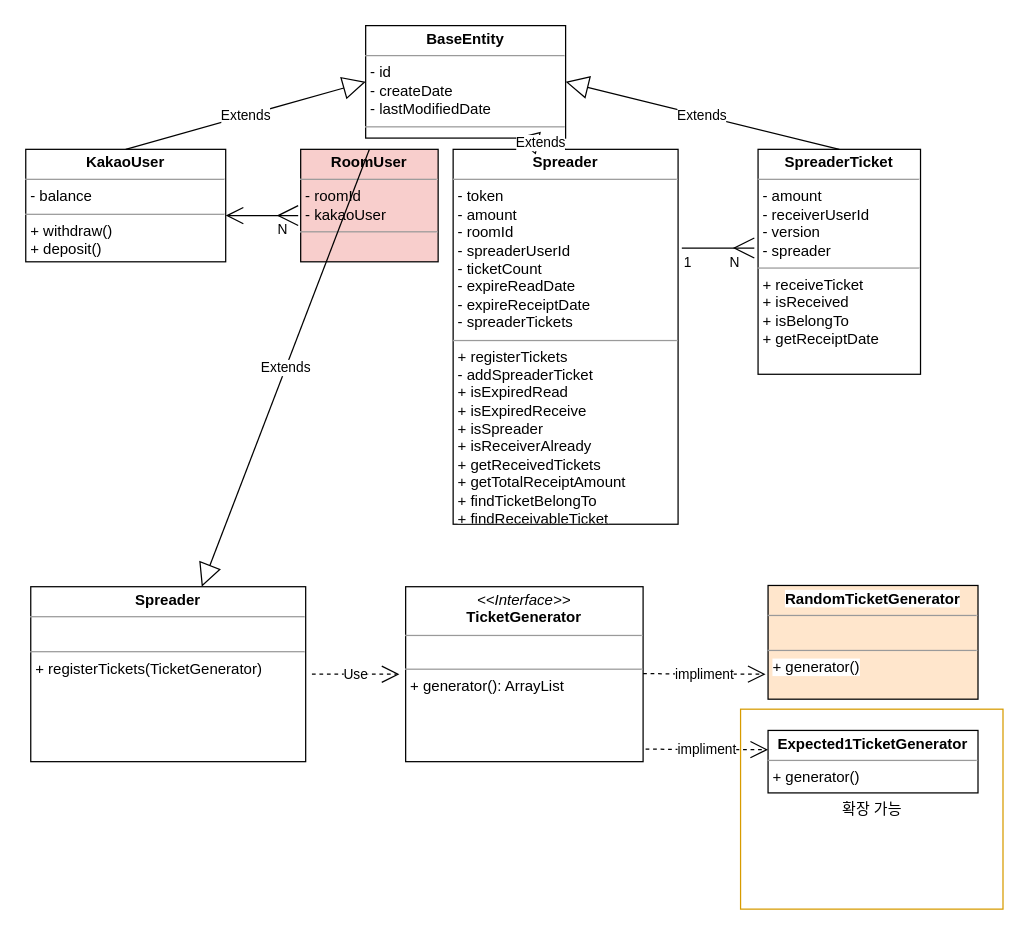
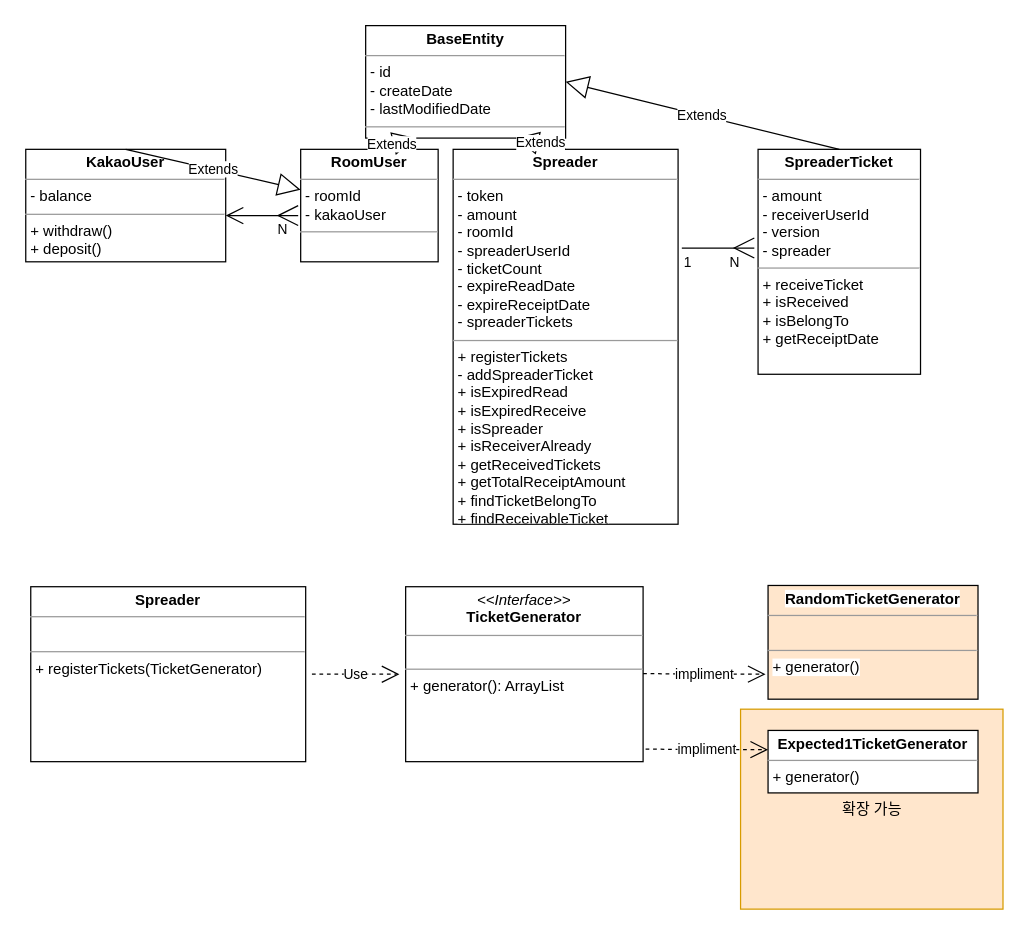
(235, 119) -> (202, 167)
(369, 206) -> (369, 206)
(290, 357) -> (382, 146)
(872, 809) -> (872, 809)
